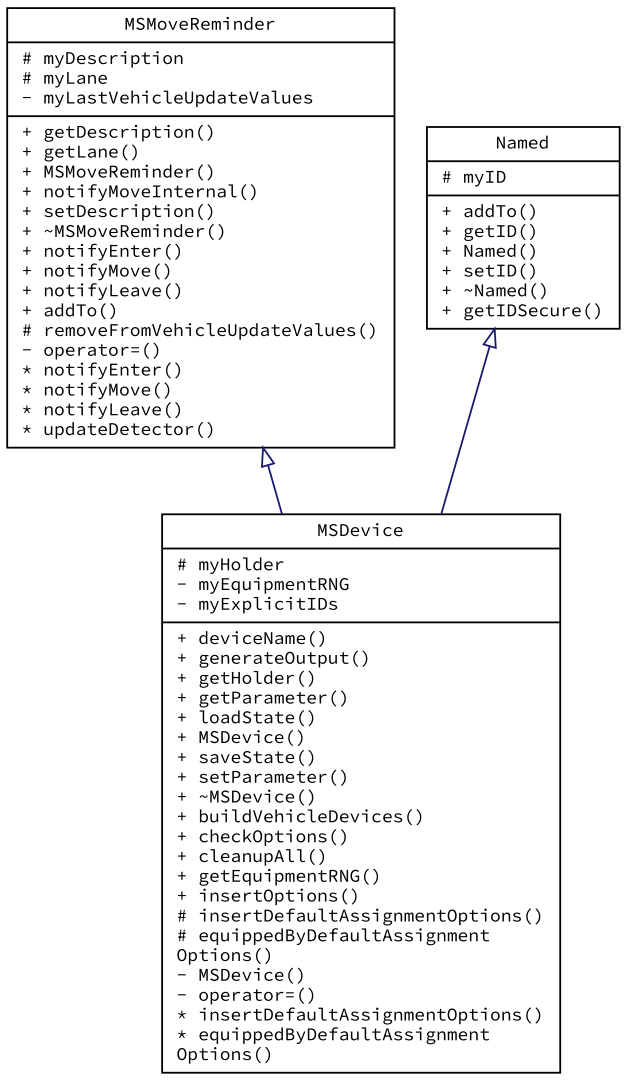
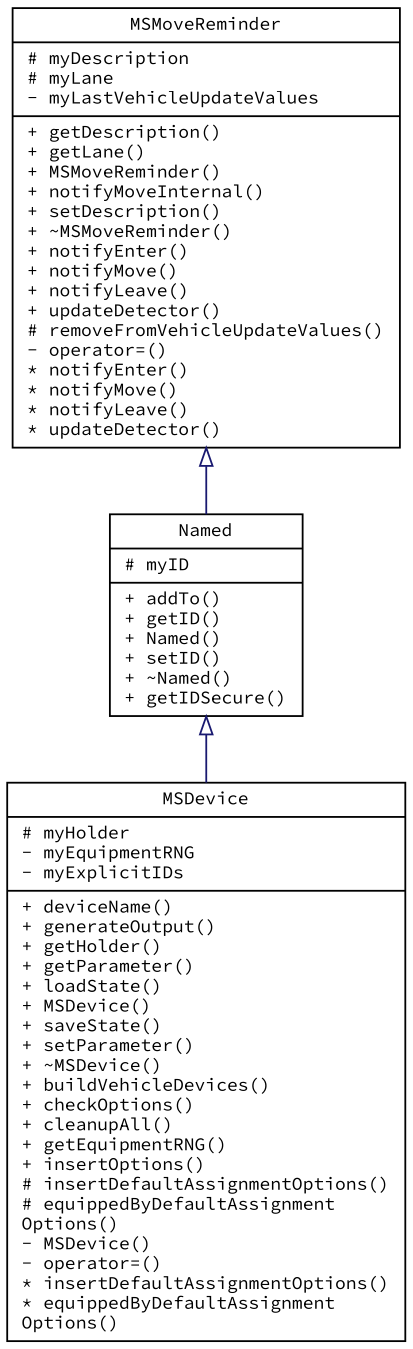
(71, 311) -> (125, 311)
(275, 490) -> (206, 490)
